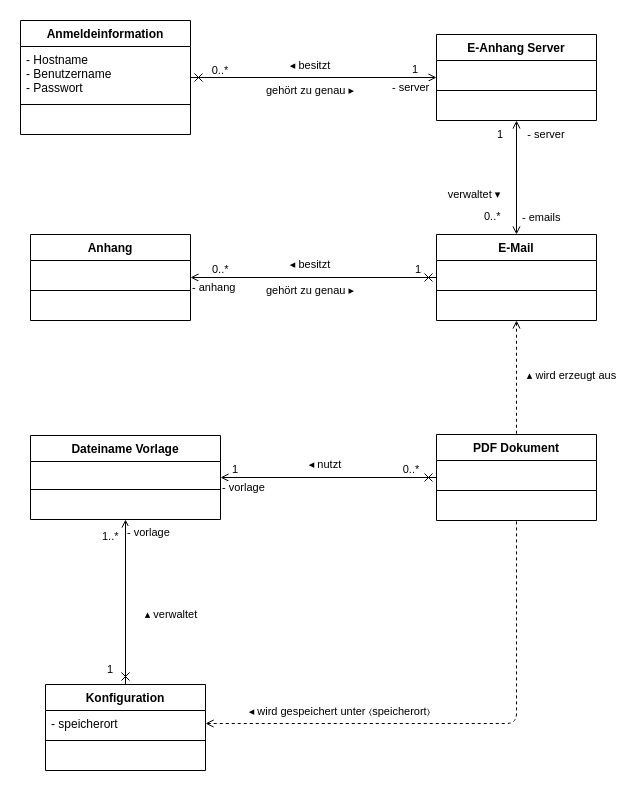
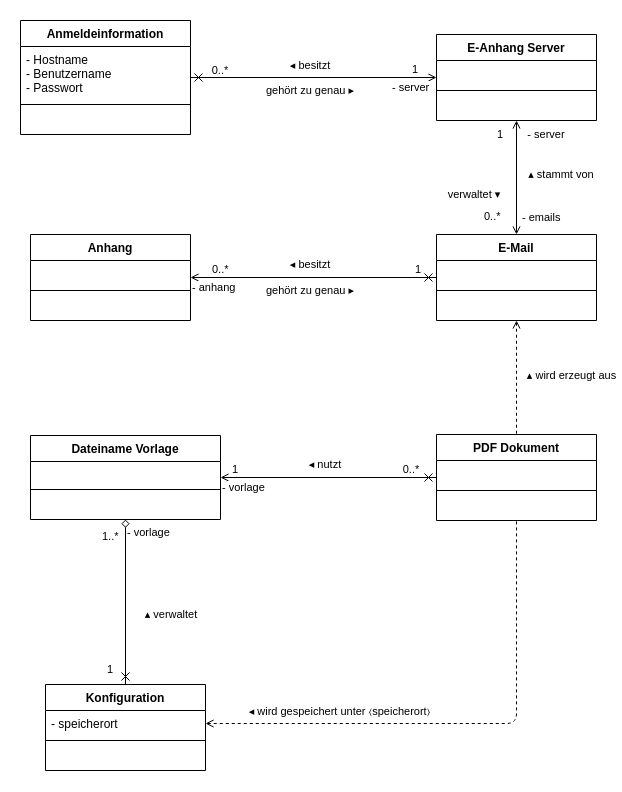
none -> (562, 175)
(126, 525) -> (126, 528)
